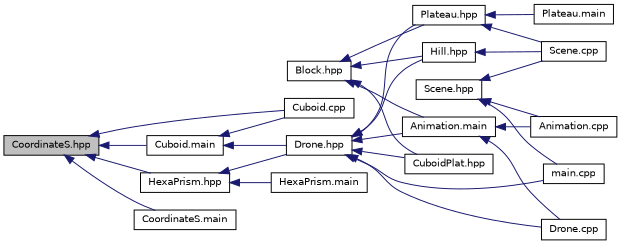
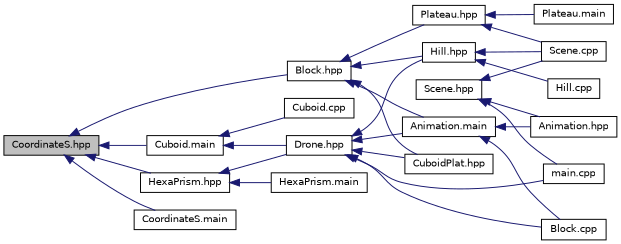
(385, 76) -> none
none -> (574, 89)
(191, 119) -> (180, 94)
(574, 127) -> (574, 127)
(574, 230) -> (574, 230)
